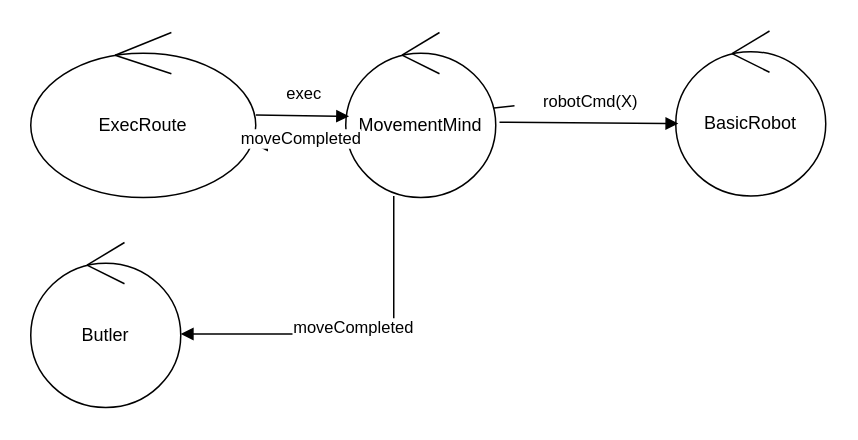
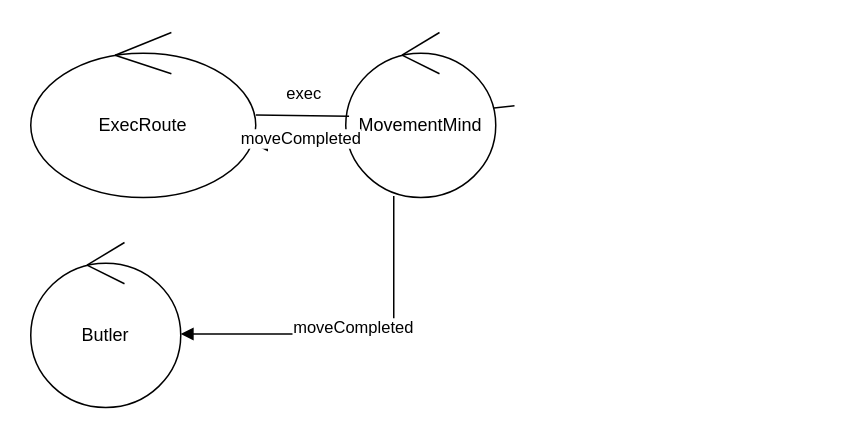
(751, 113) -> none
(335, 116) -> (340, 116)
(583, 123) -> none
